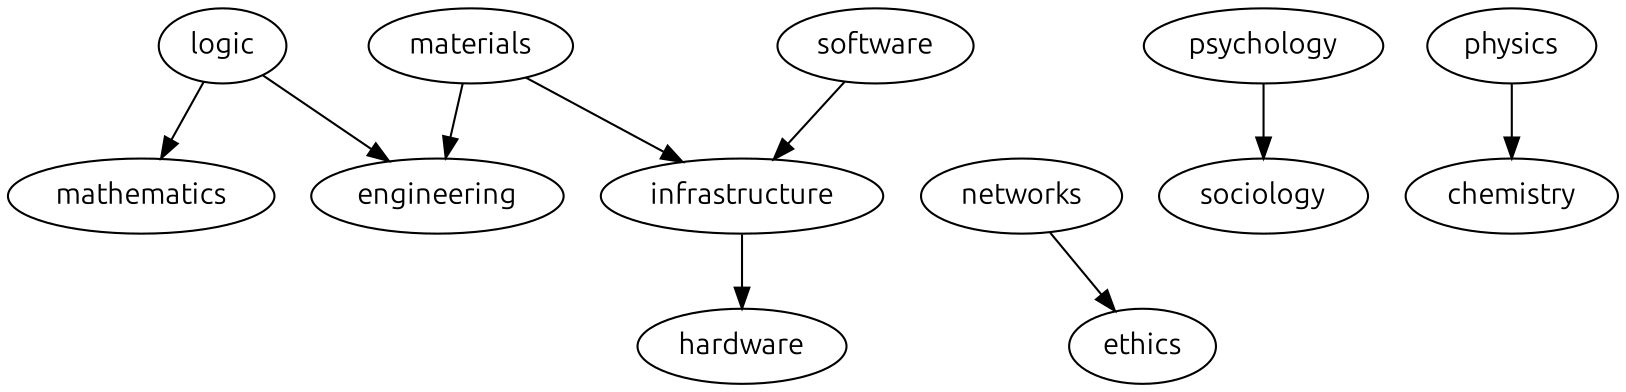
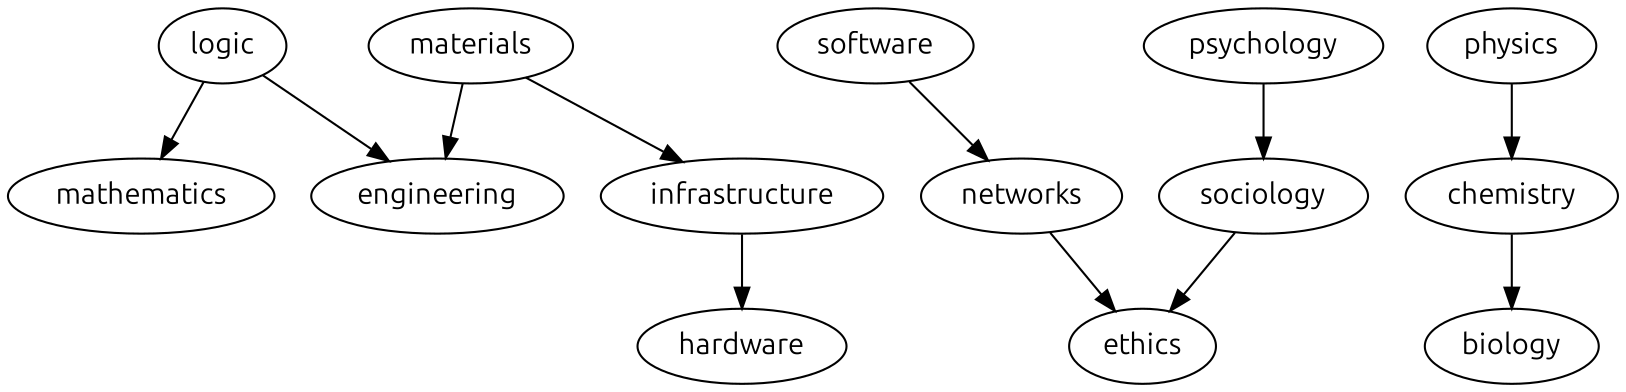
(816, 113) -> (941, 113)
none -> (1209, 264)
none -> (1512, 346)
